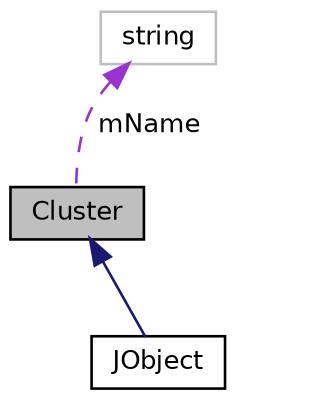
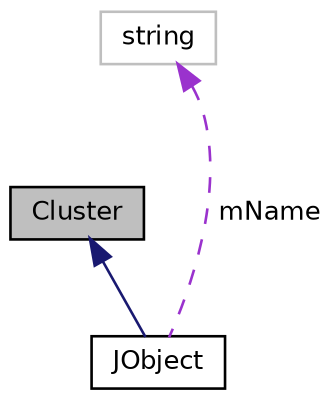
(83, 131) -> (207, 213)
